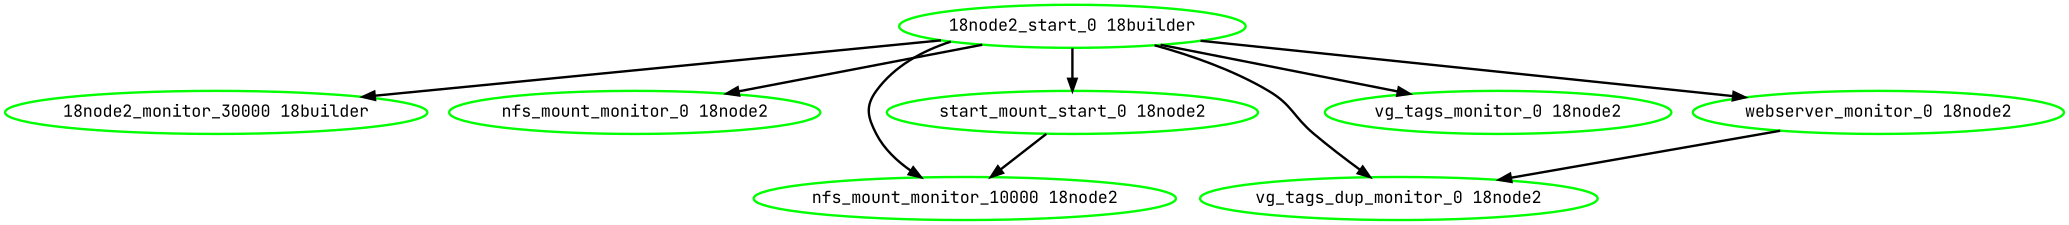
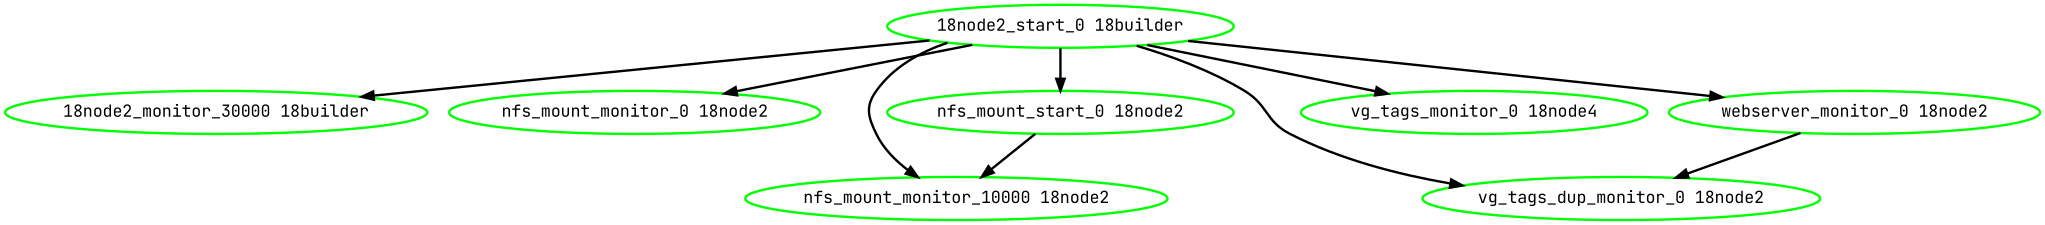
(1072, 112) -> (1060, 112)
(1498, 112) -> (1474, 112)
